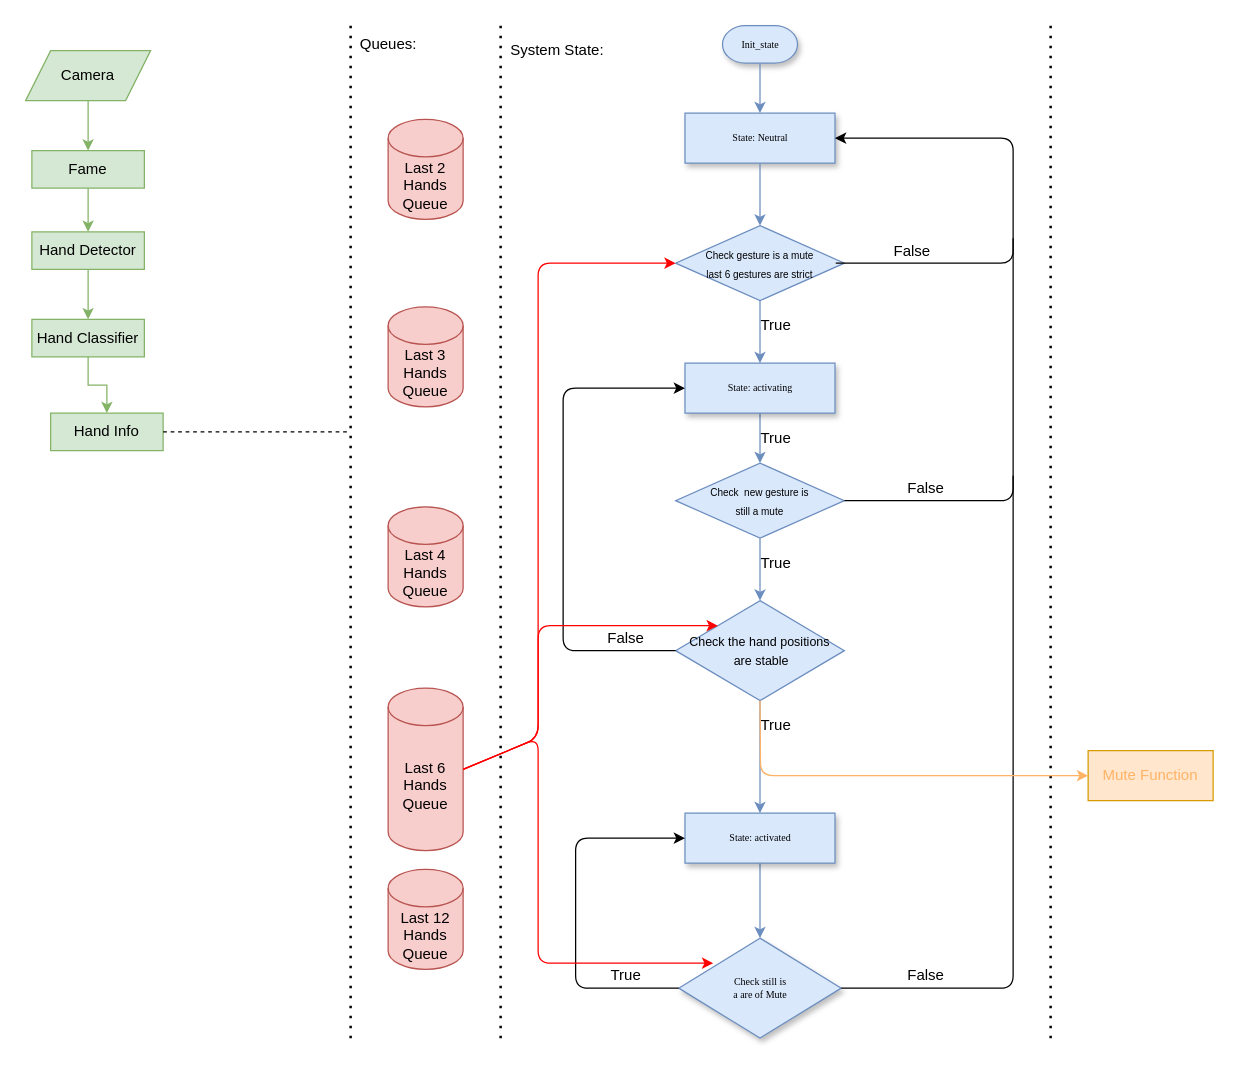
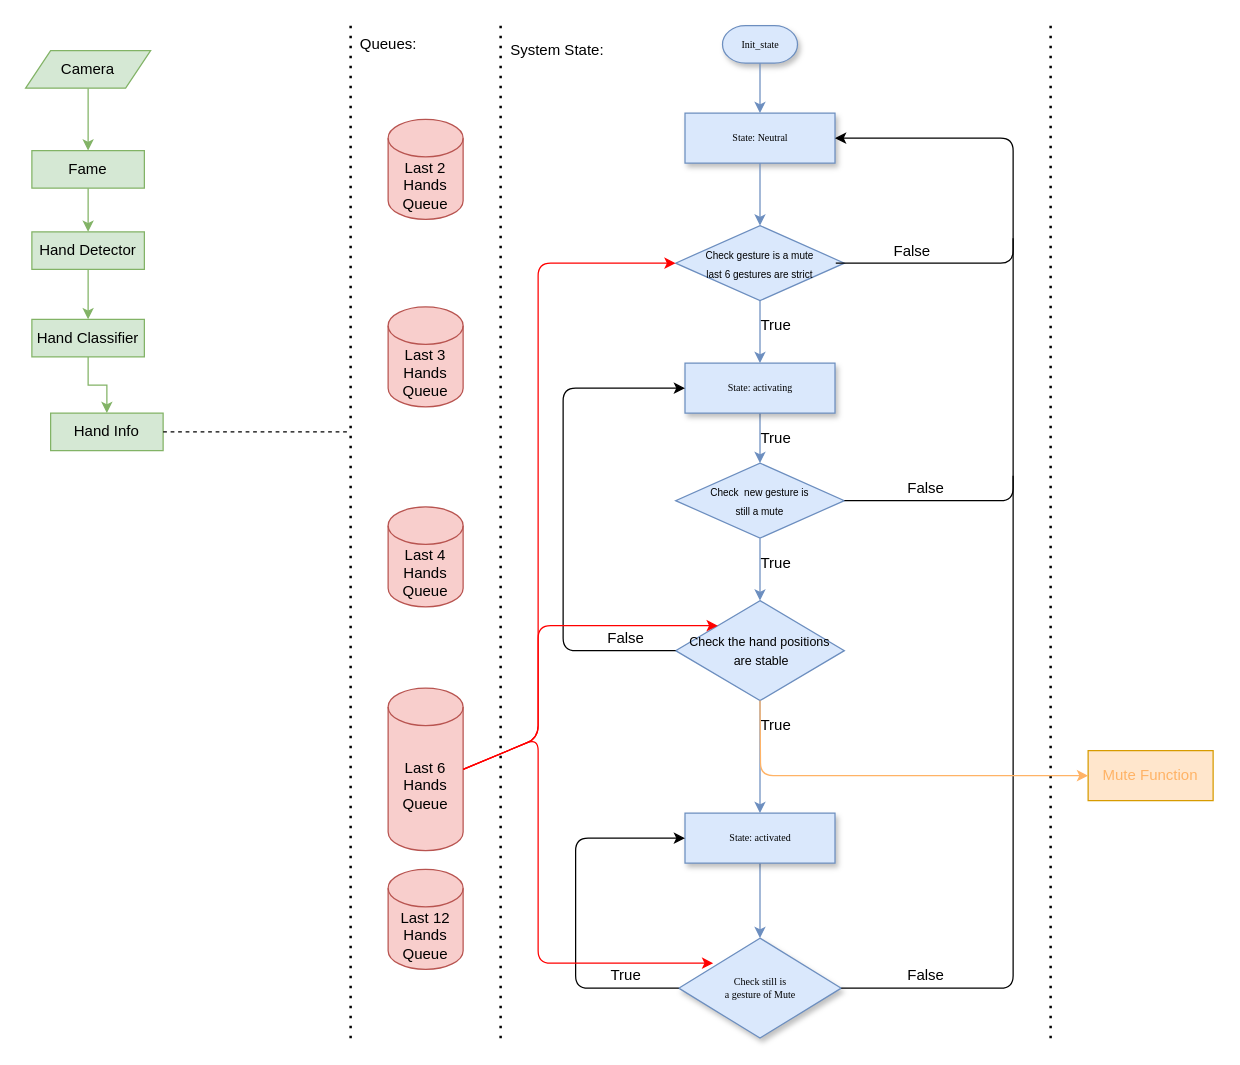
(88, 76) -> (88, 69)
(761, 988) -> (761, 988)
